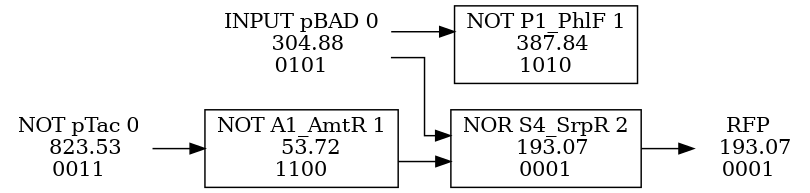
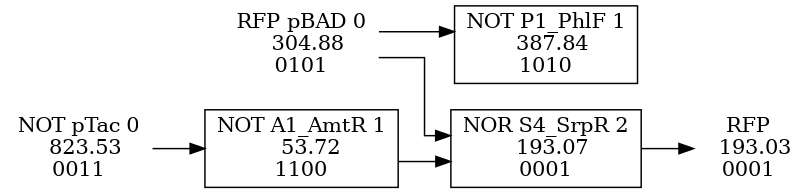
(302, 45) -> (302, 45)
(749, 149) -> (749, 149)
